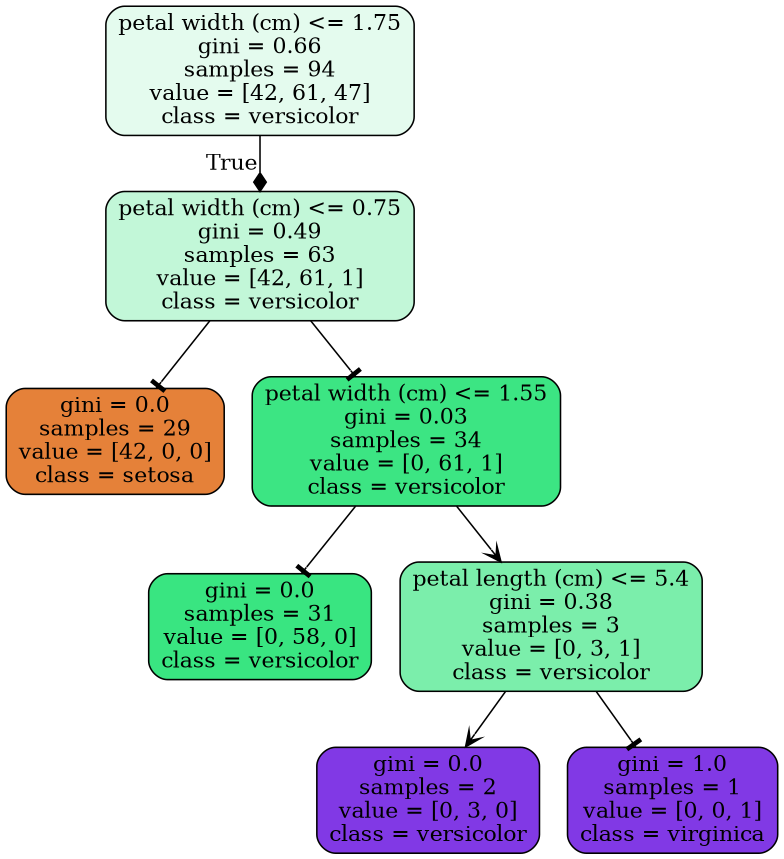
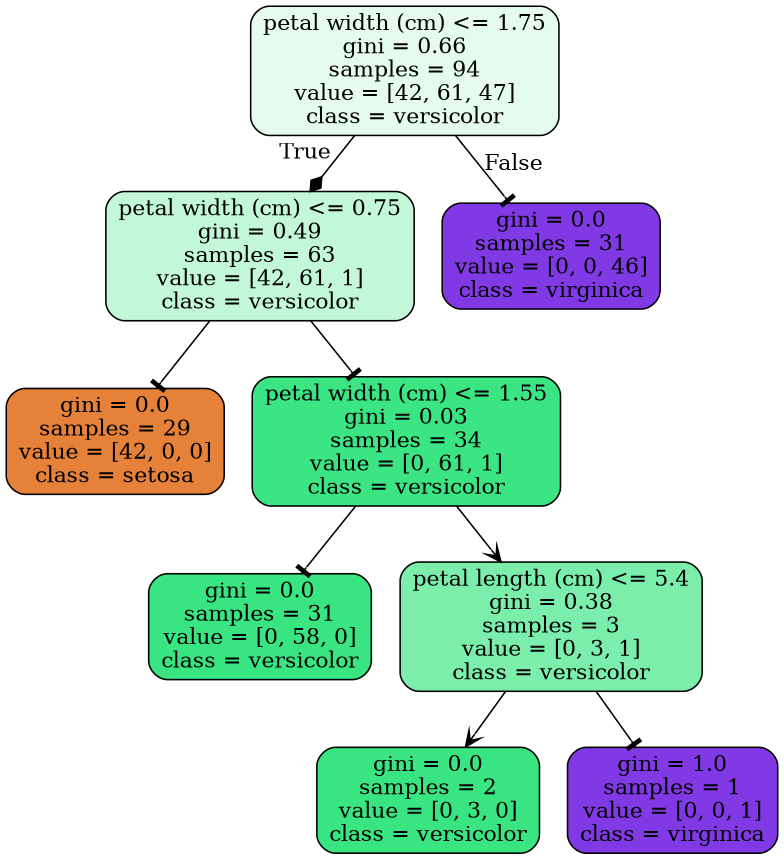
none -> (551, 256)
(428, 800) -> (428, 800)
